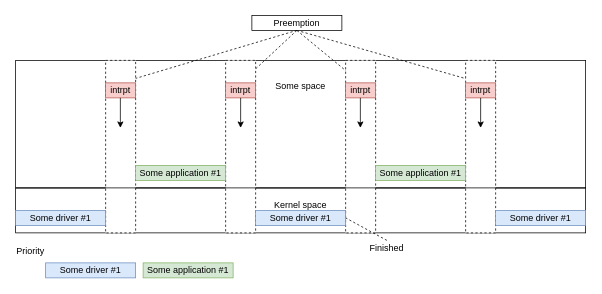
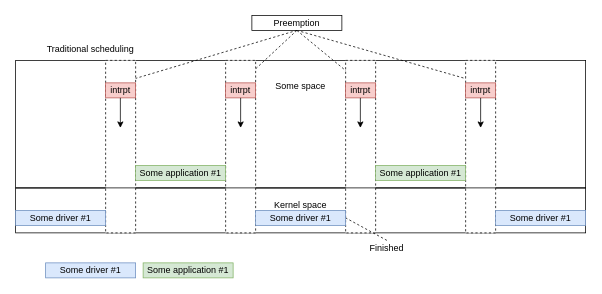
none -> (90, 49)
(30, 252) -> none
